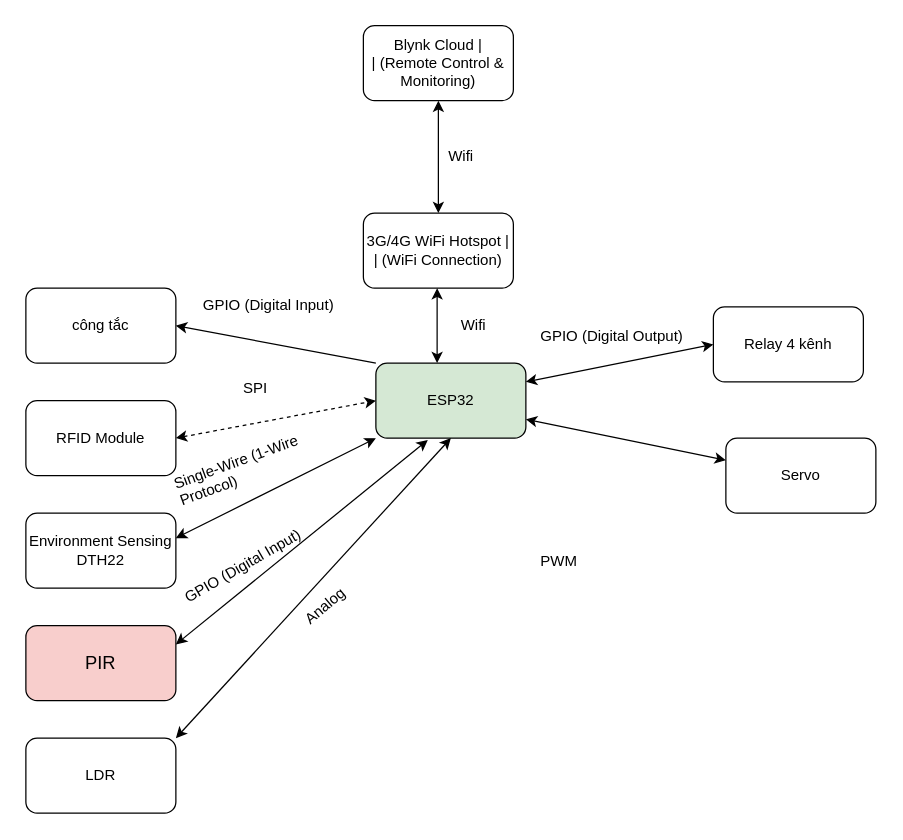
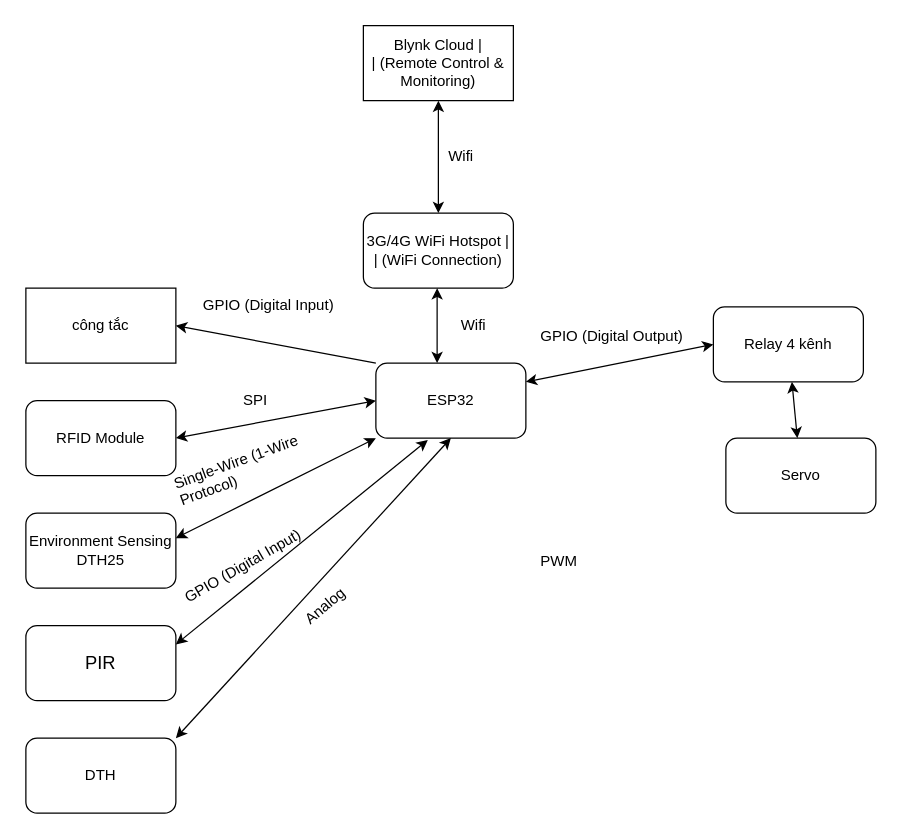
(438, 63) -> (438, 63)
(101, 326) -> (101, 326)
(257, 388) -> (257, 401)
(451, 401) -> (451, 401)
(277, 419) -> (277, 419)
(626, 440) -> (794, 410)
(101, 551) -> (101, 551)
(101, 663) -> (101, 663)
(101, 776) -> (101, 776)
